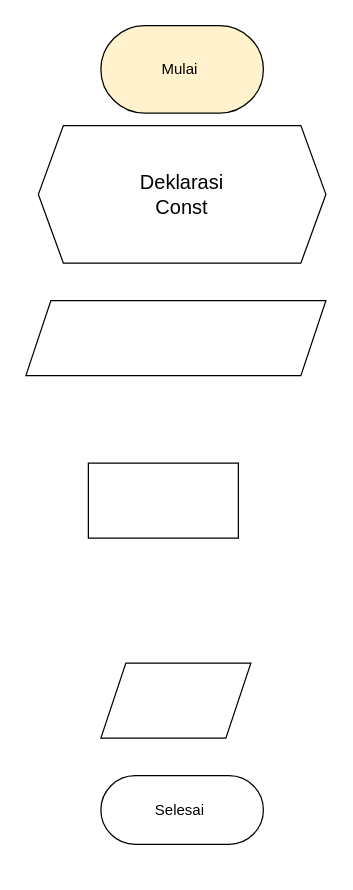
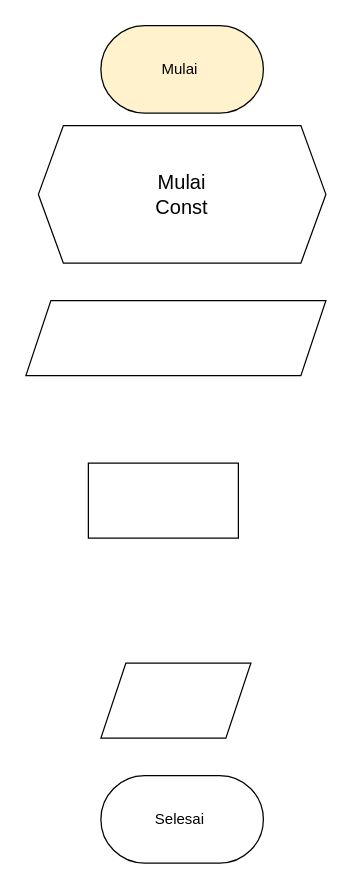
(182, 194) -> (182, 194)
(182, 810) -> (182, 819)
